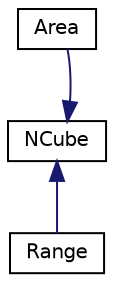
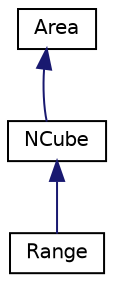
(70, 75) -> (44, 95)
